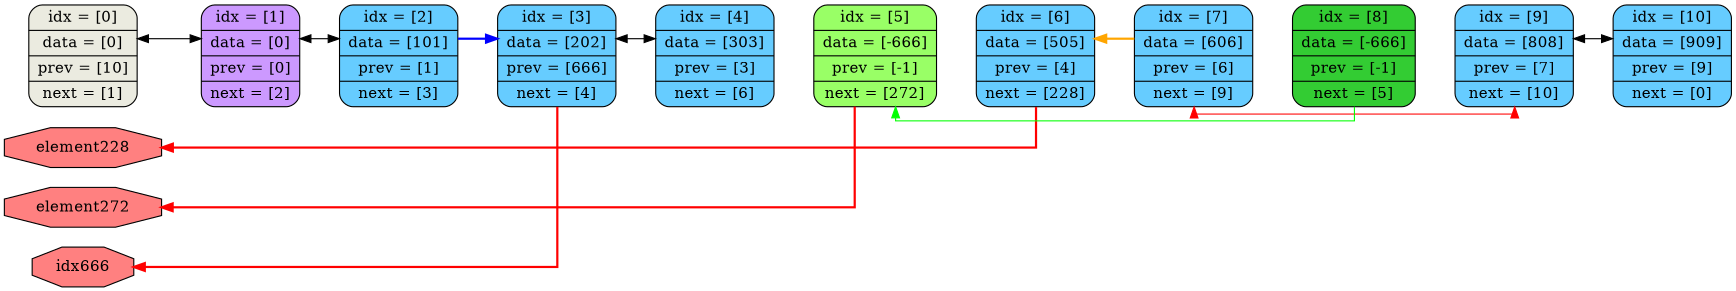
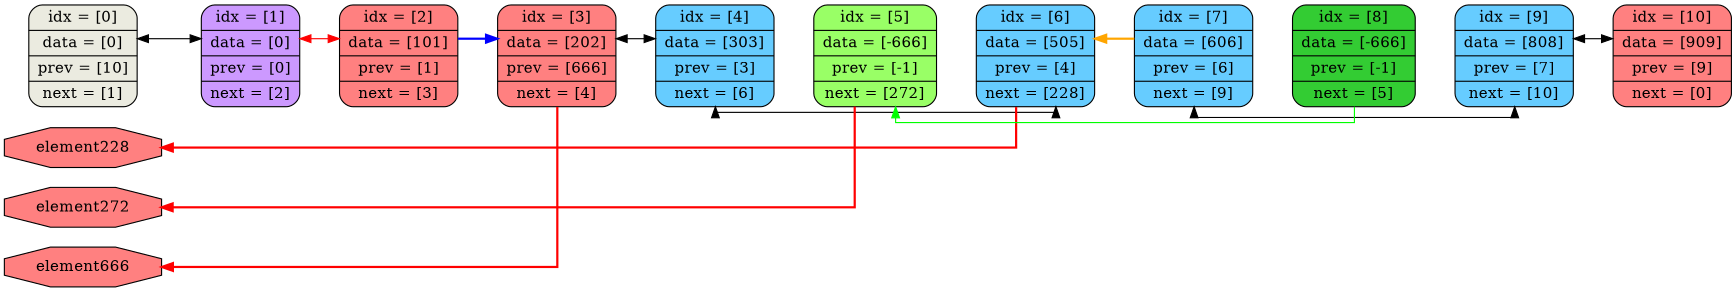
(320, 39) -> (320, 39)
(399, 56) -> (399, 56)
(557, 56) -> (557, 56)
(1672, 56) -> (1672, 56)
none -> (886, 112)
(1346, 114) -> (1362, 117)
(83, 267) -> (83, 267)
